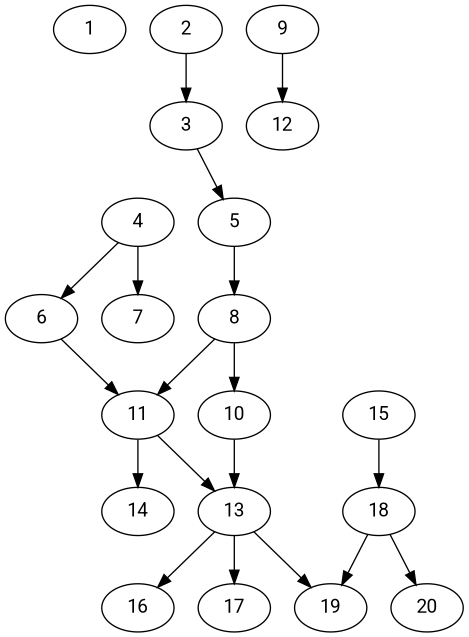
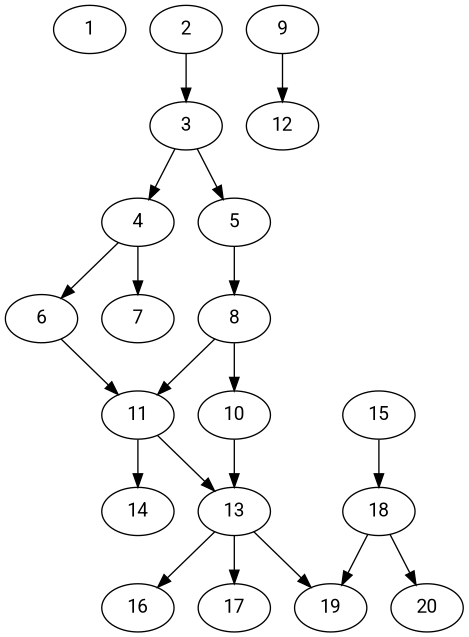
none -> (165, 168)
